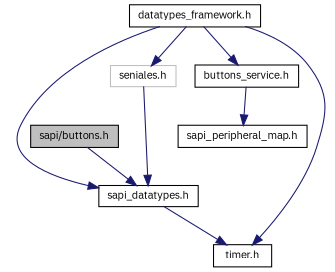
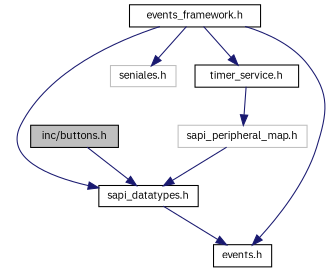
(195, 16) -> (195, 16)
(247, 76) -> (247, 76)
(146, 131) -> (200, 164)
(75, 136) -> (75, 136)
(243, 136) -> (243, 136)
(243, 256) -> (243, 256)
